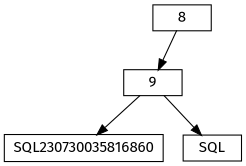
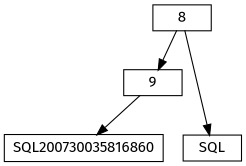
(179, 111) -> (196, 78)
(84, 148) -> (84, 148)
